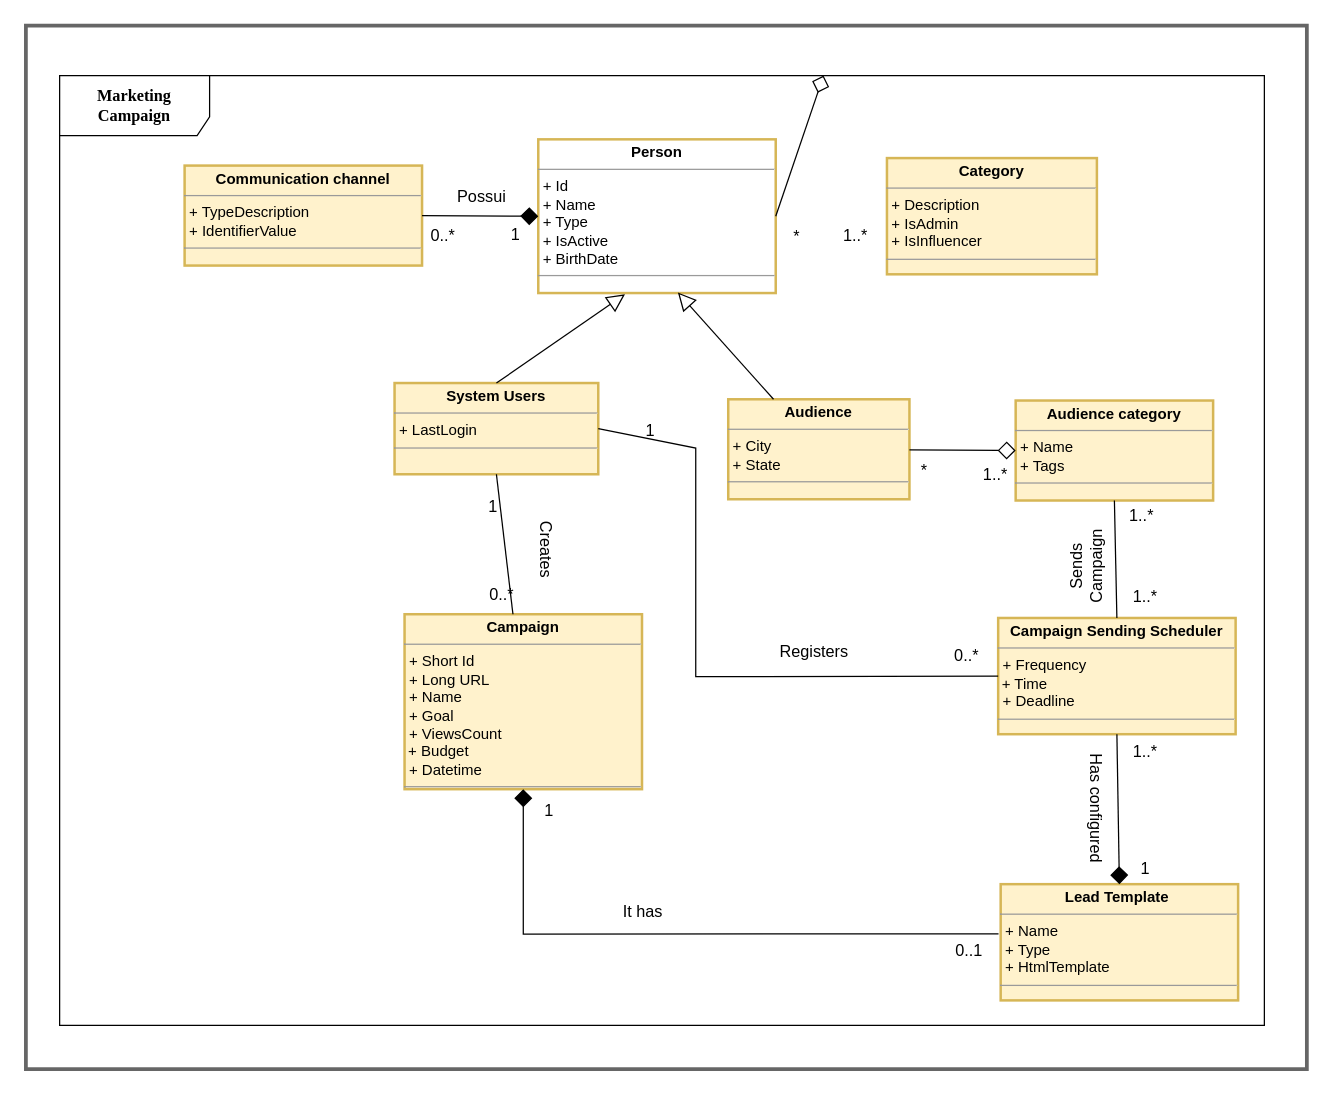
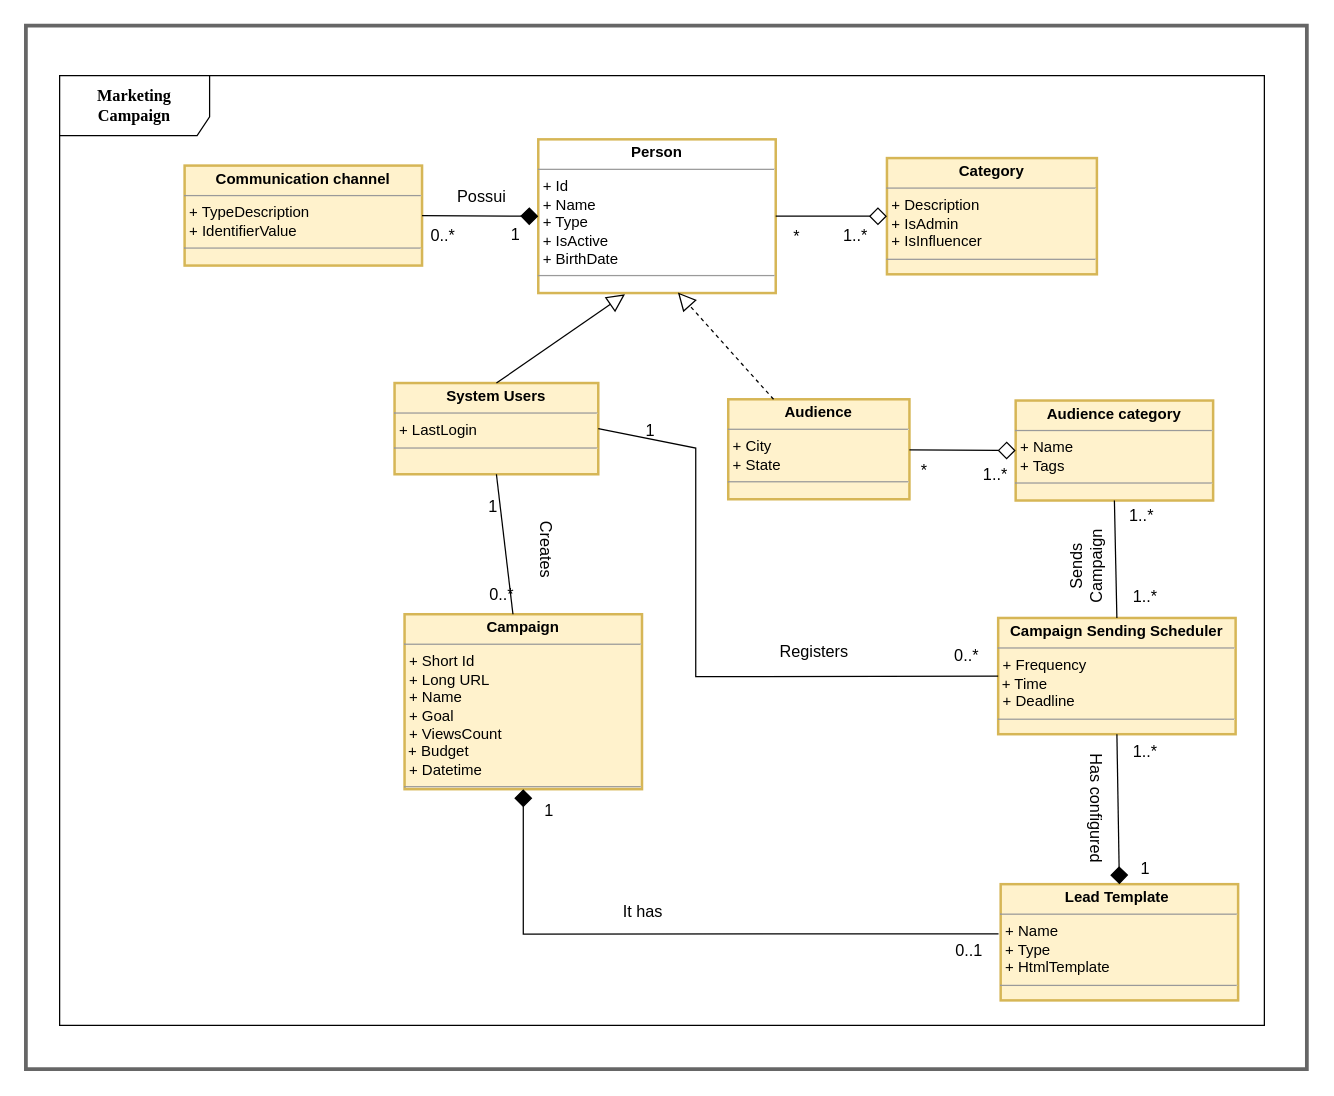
(797, 155) -> (823, 216)
(731, 352) -> (731, 352)
